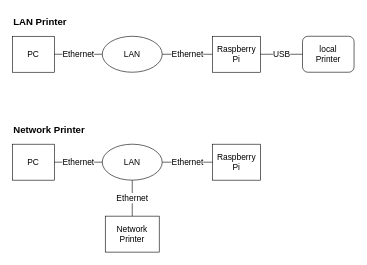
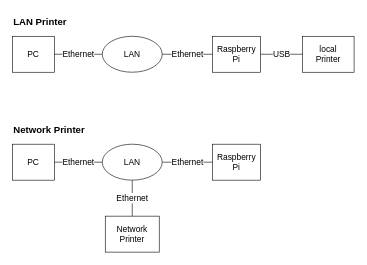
(329, 54) -> (329, 54)
